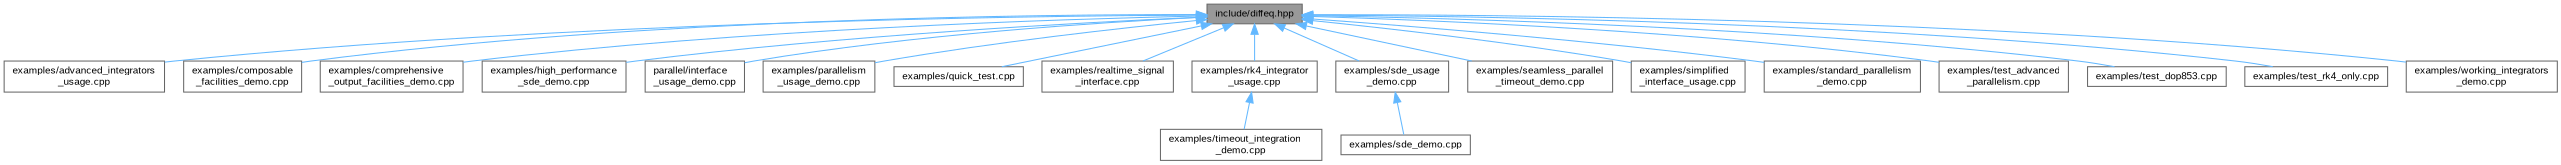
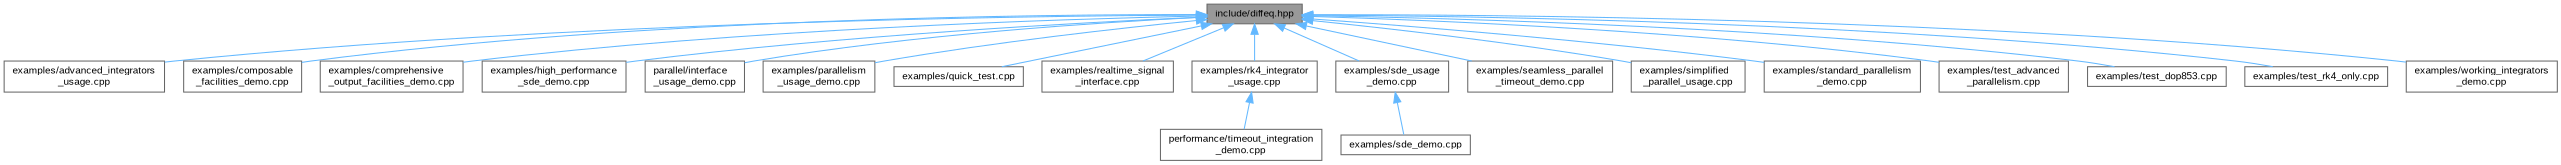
(1688, 77) -> (1688, 77)
(1241, 145) -> (1241, 145)
